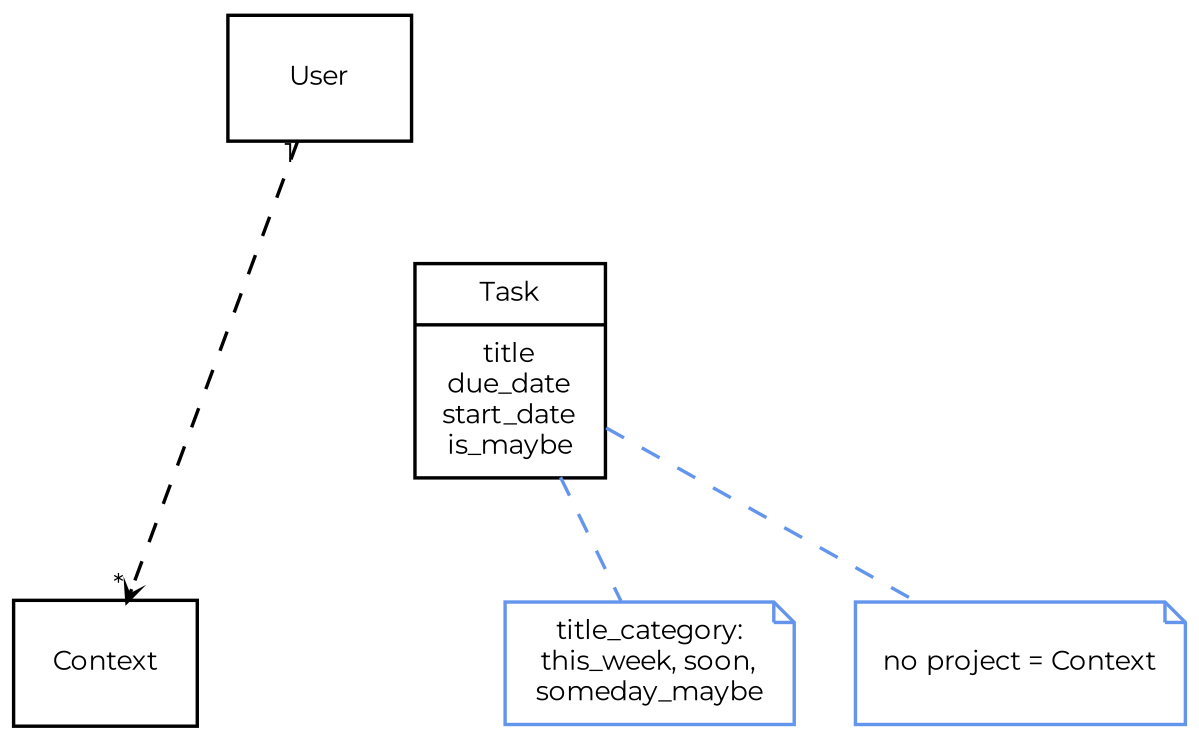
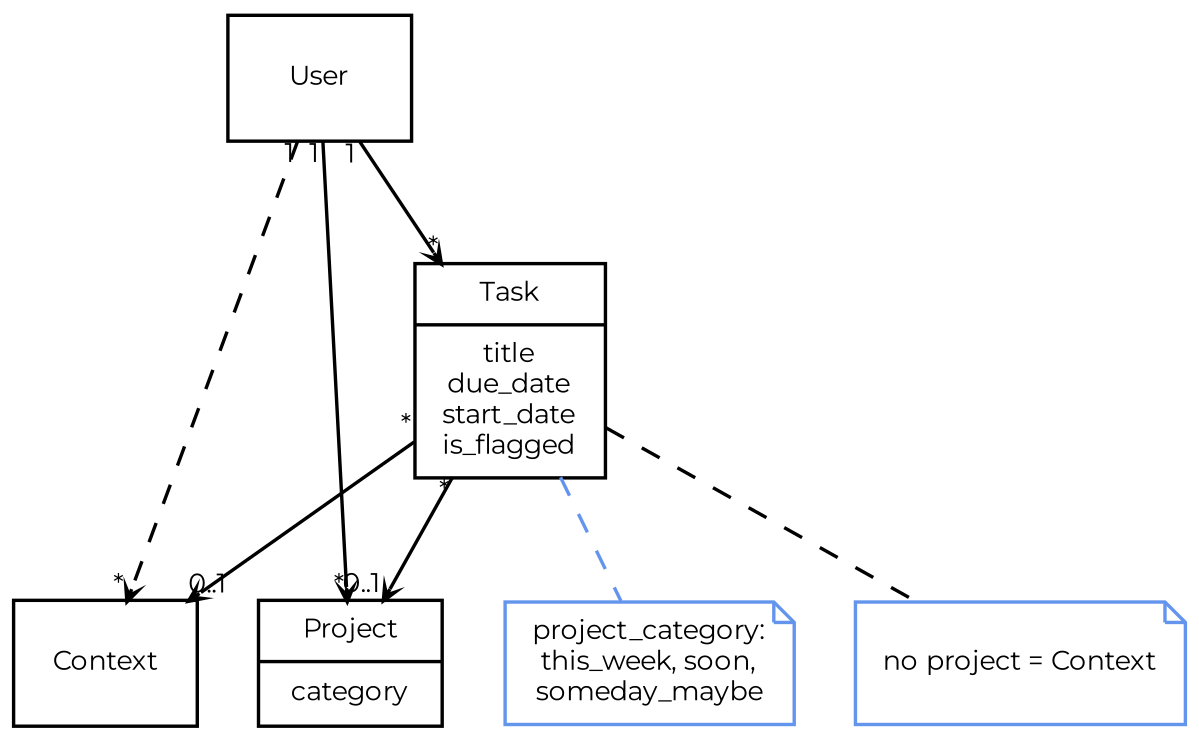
none -> (396, 197)
(510, 446) -> (510, 446)
(762, 515) -> (762, 515)
none -> (308, 517)
none -> (350, 663)
(650, 663) -> (650, 663)
